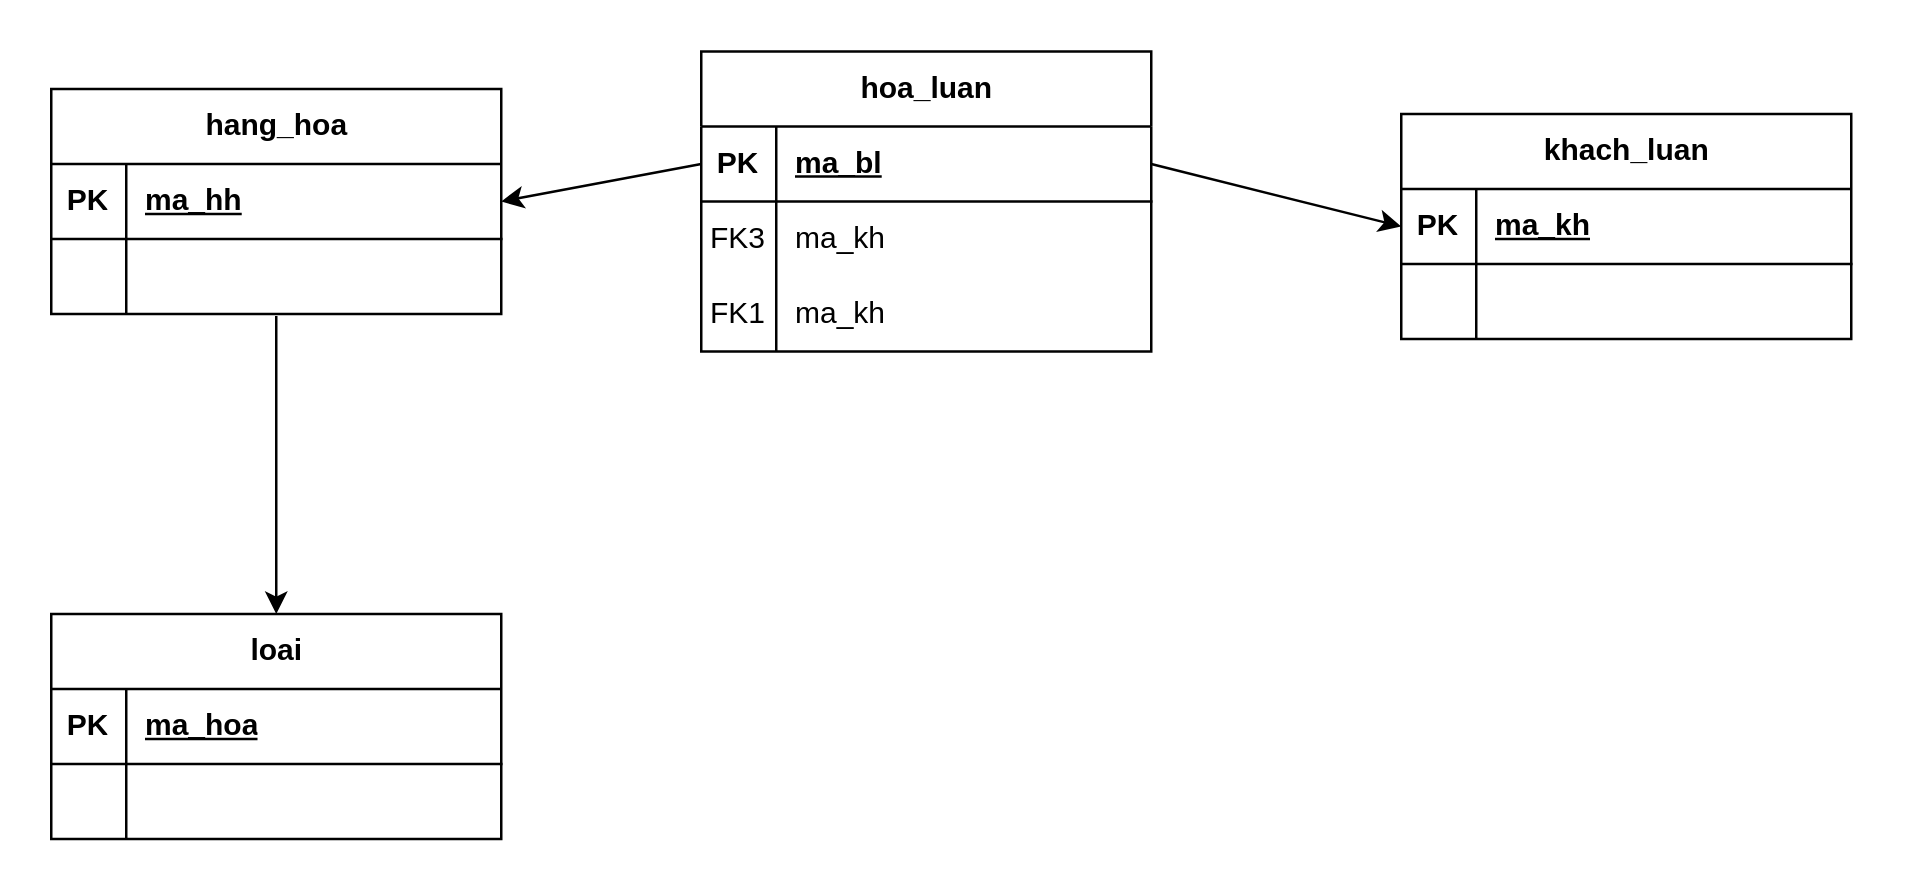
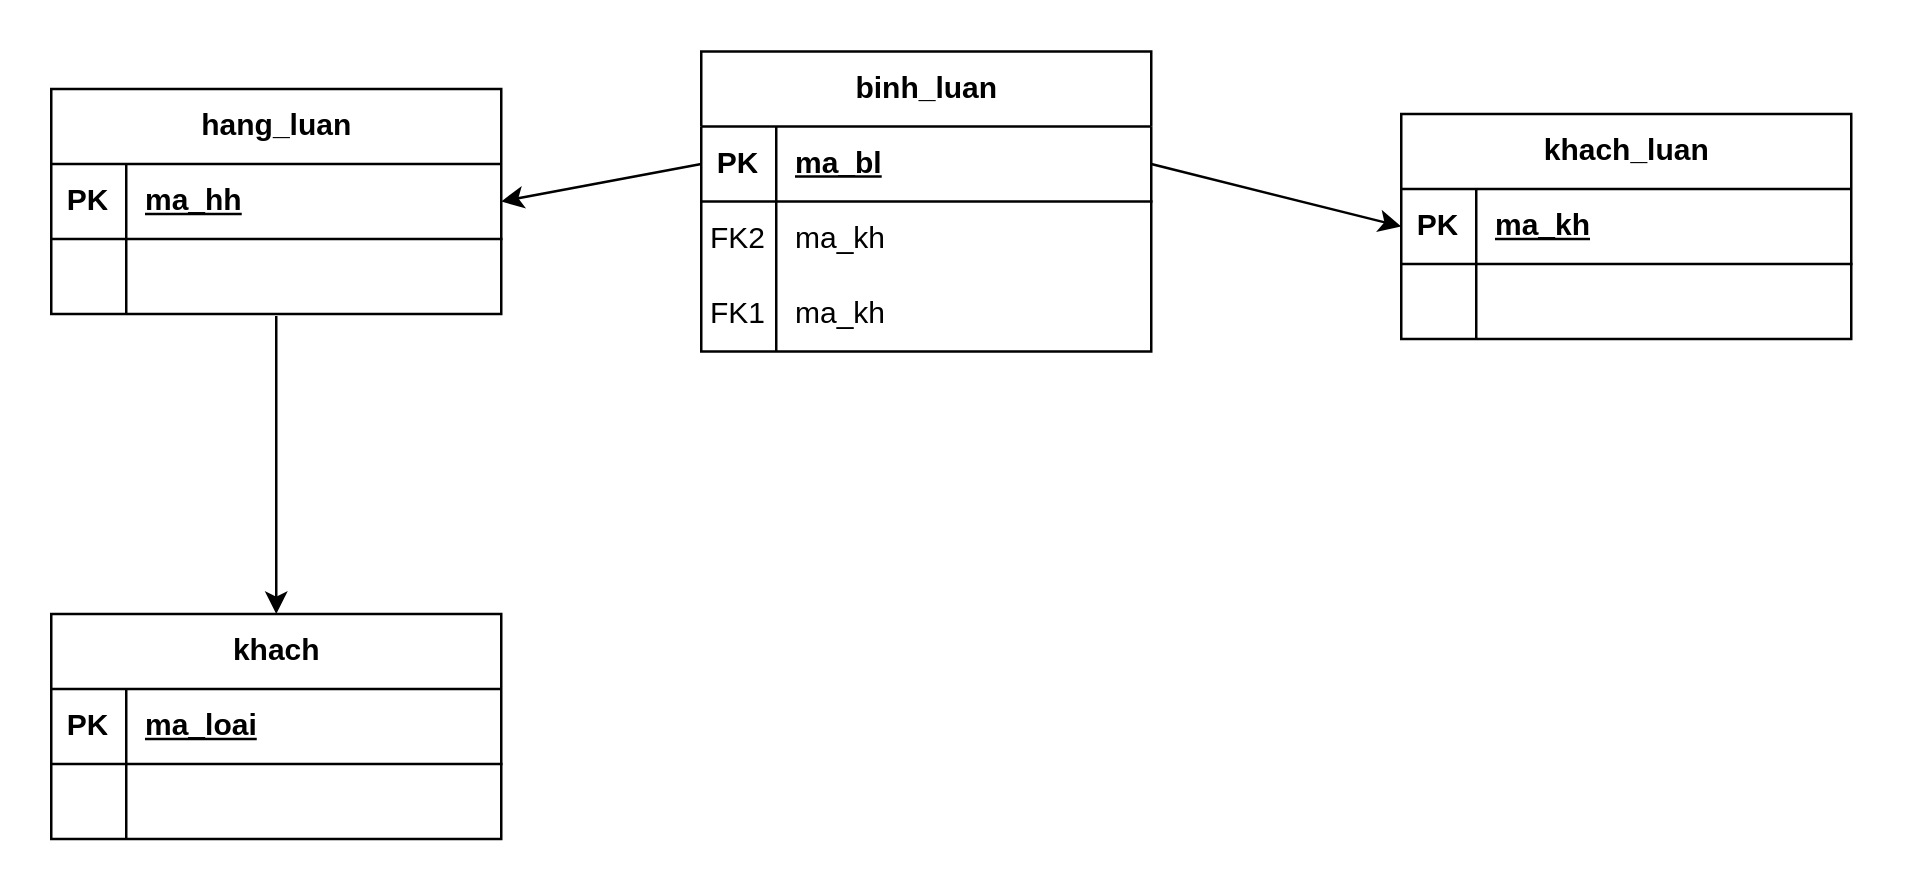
(928, 89) -> (928, 89)
(278, 126) -> (278, 126)
(739, 239) -> (739, 239)
(278, 651) -> (278, 651)
(197, 726) -> (197, 726)
